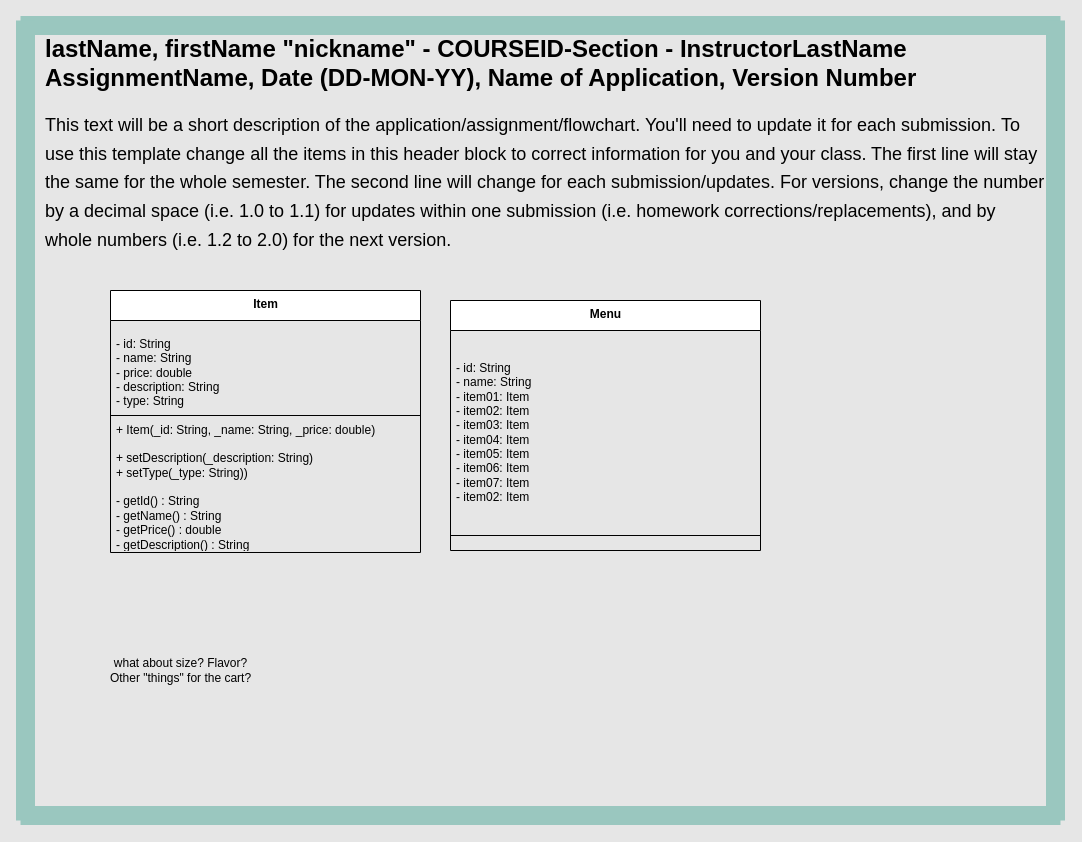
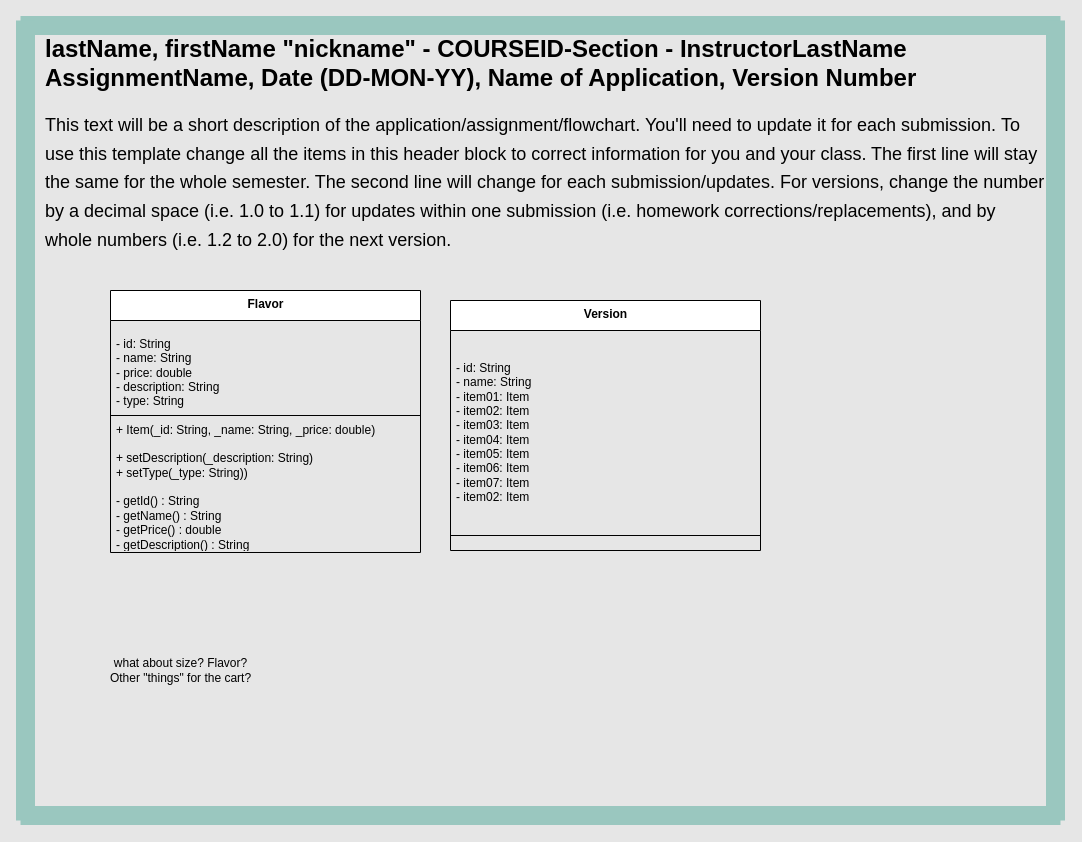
(266, 305) -> (266, 305)
(606, 315) -> (606, 315)
